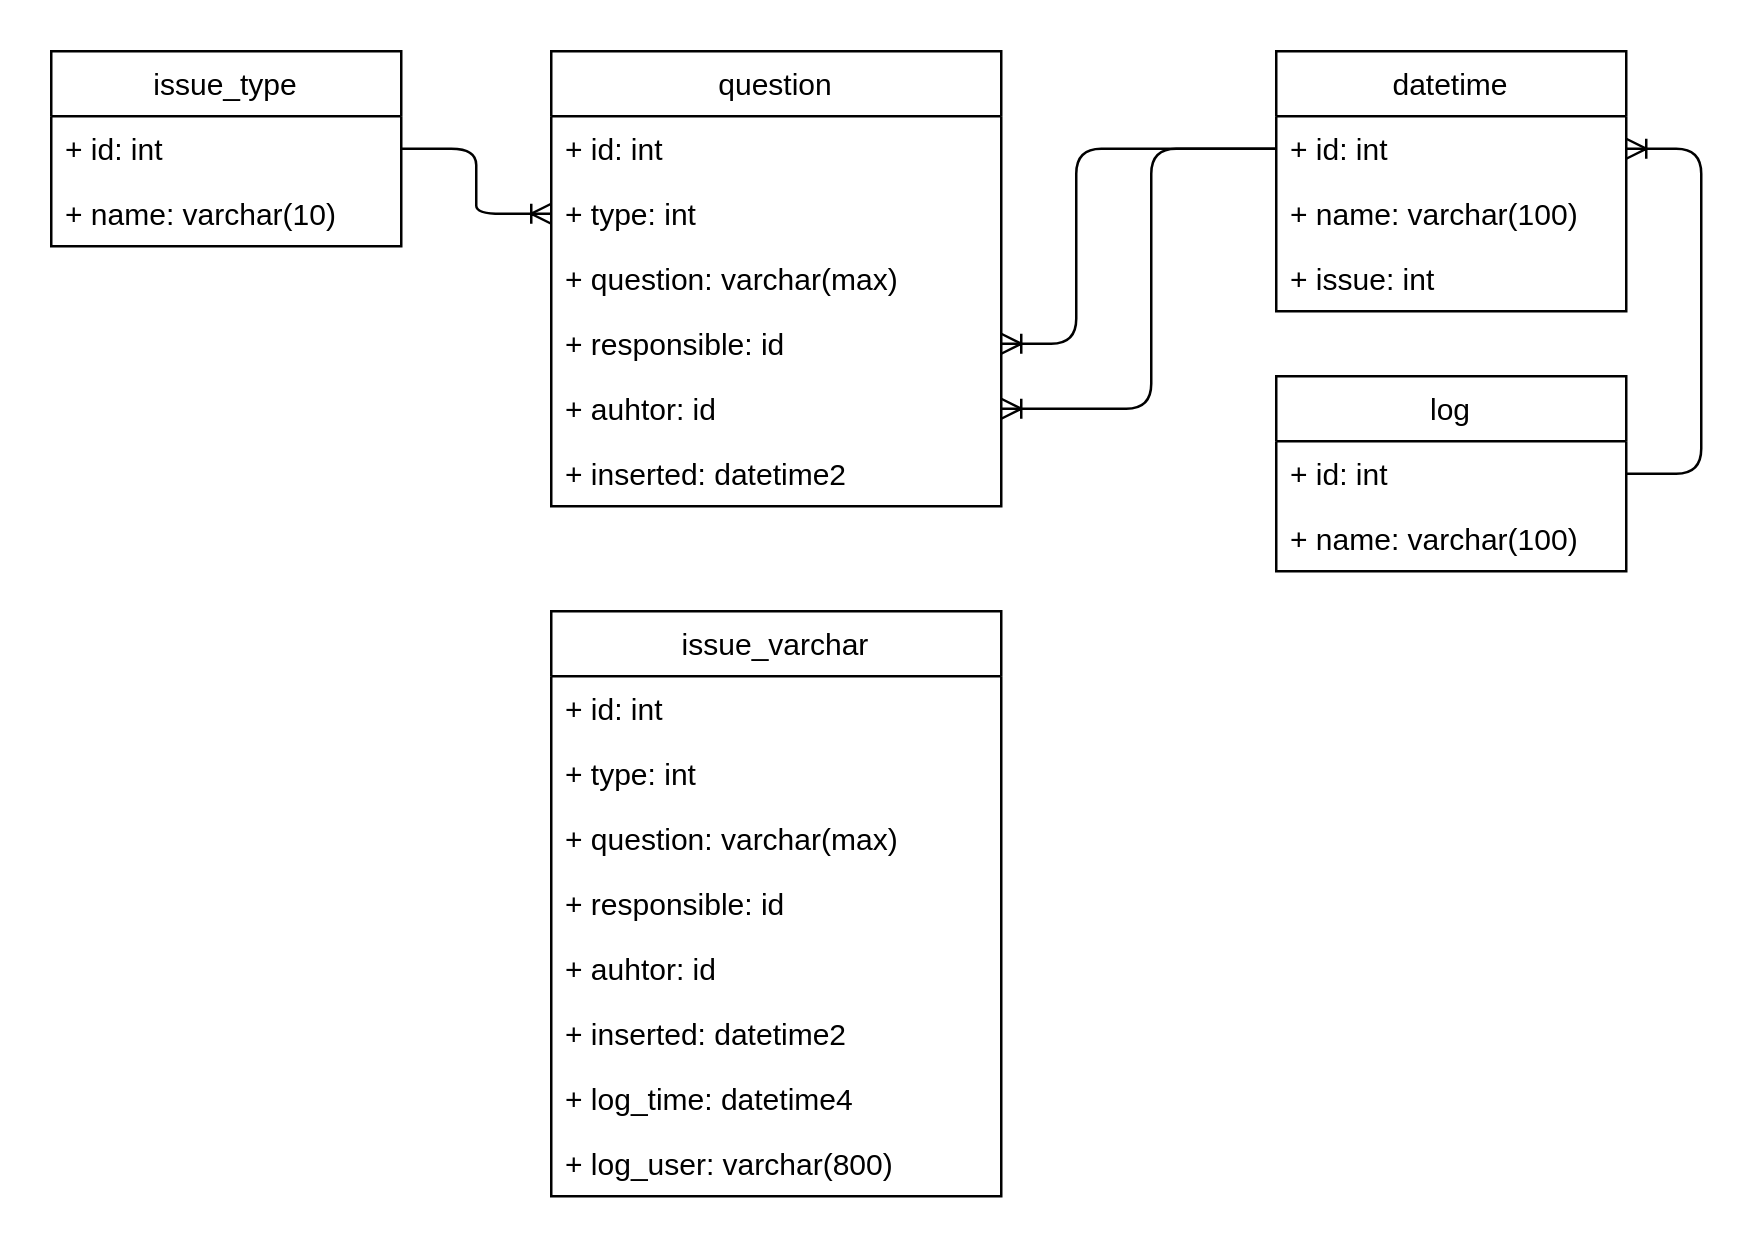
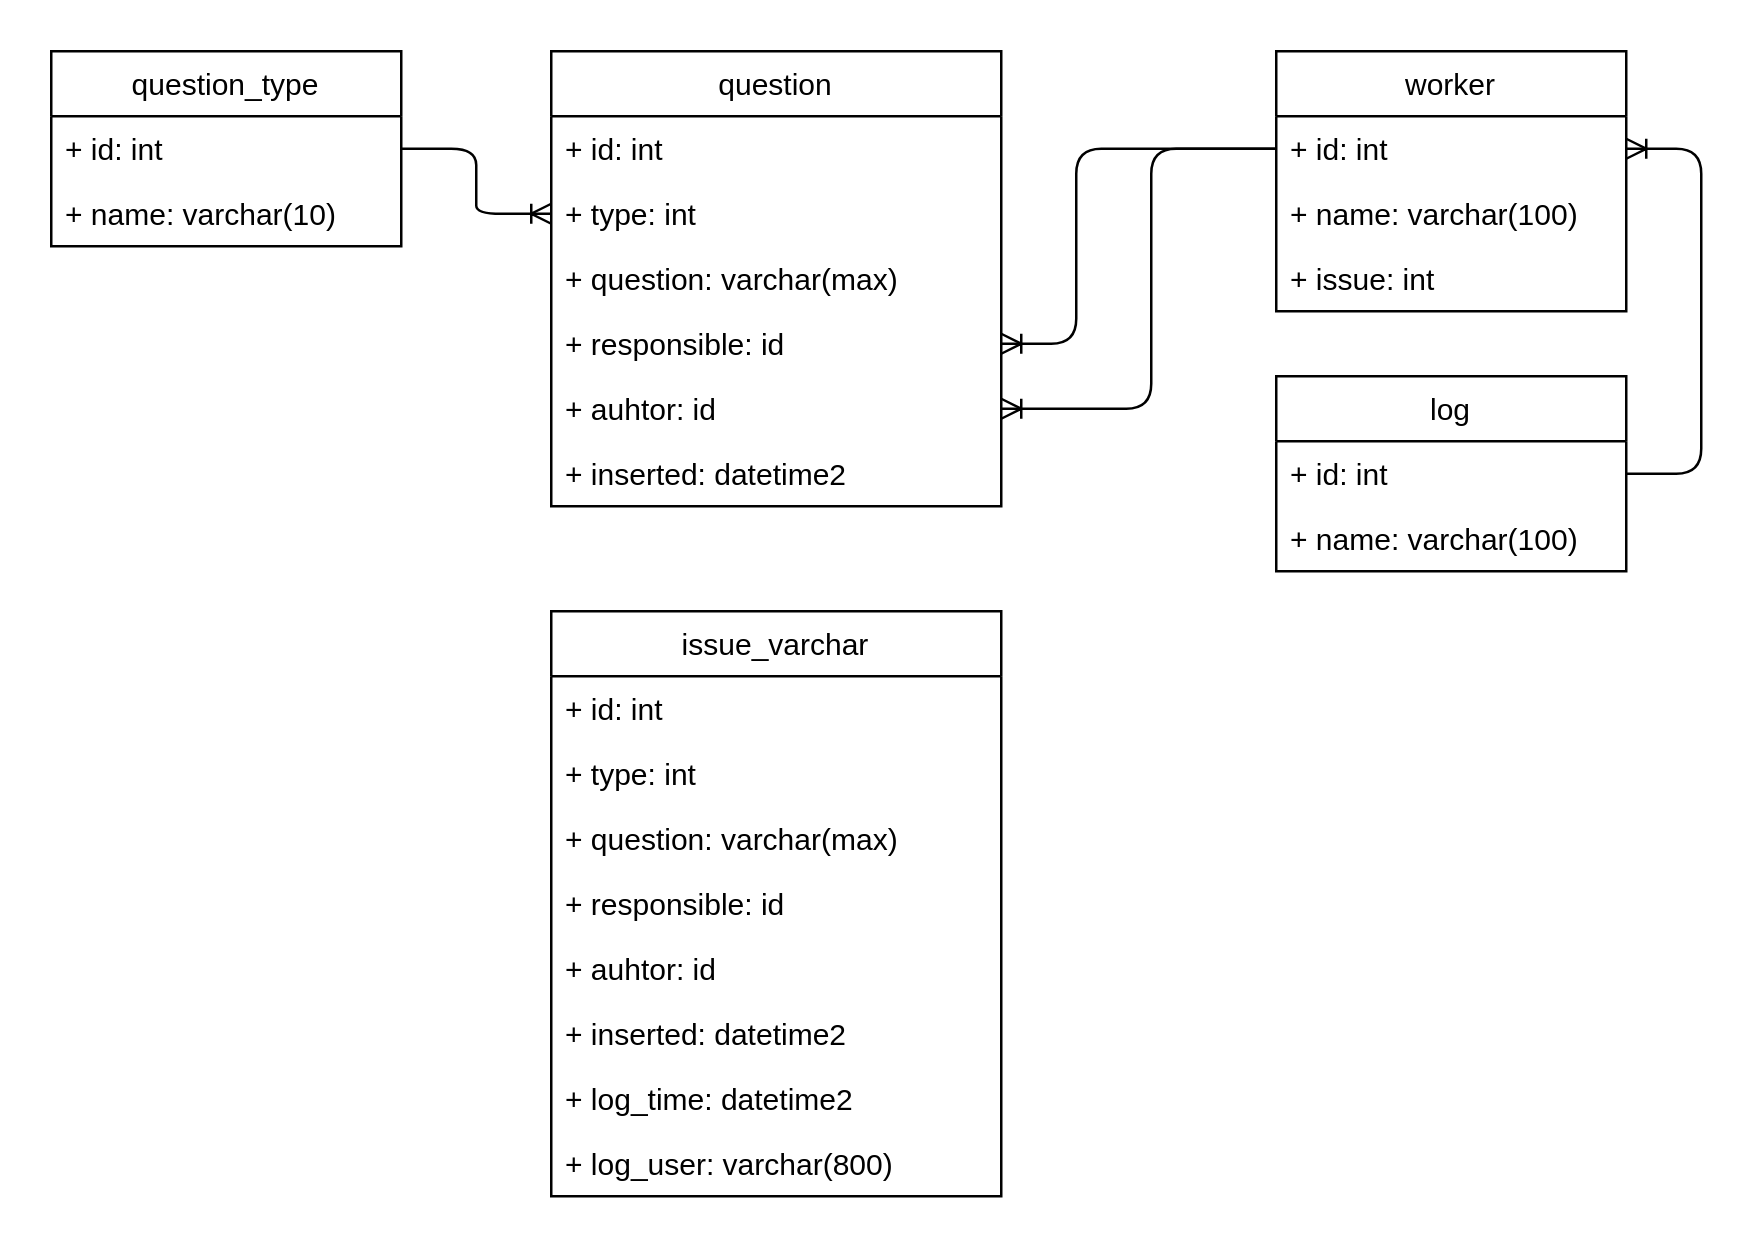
(225, 85) -> (225, 85)
(1450, 85) -> (1450, 85)
(718, 1100) -> (718, 1100)
